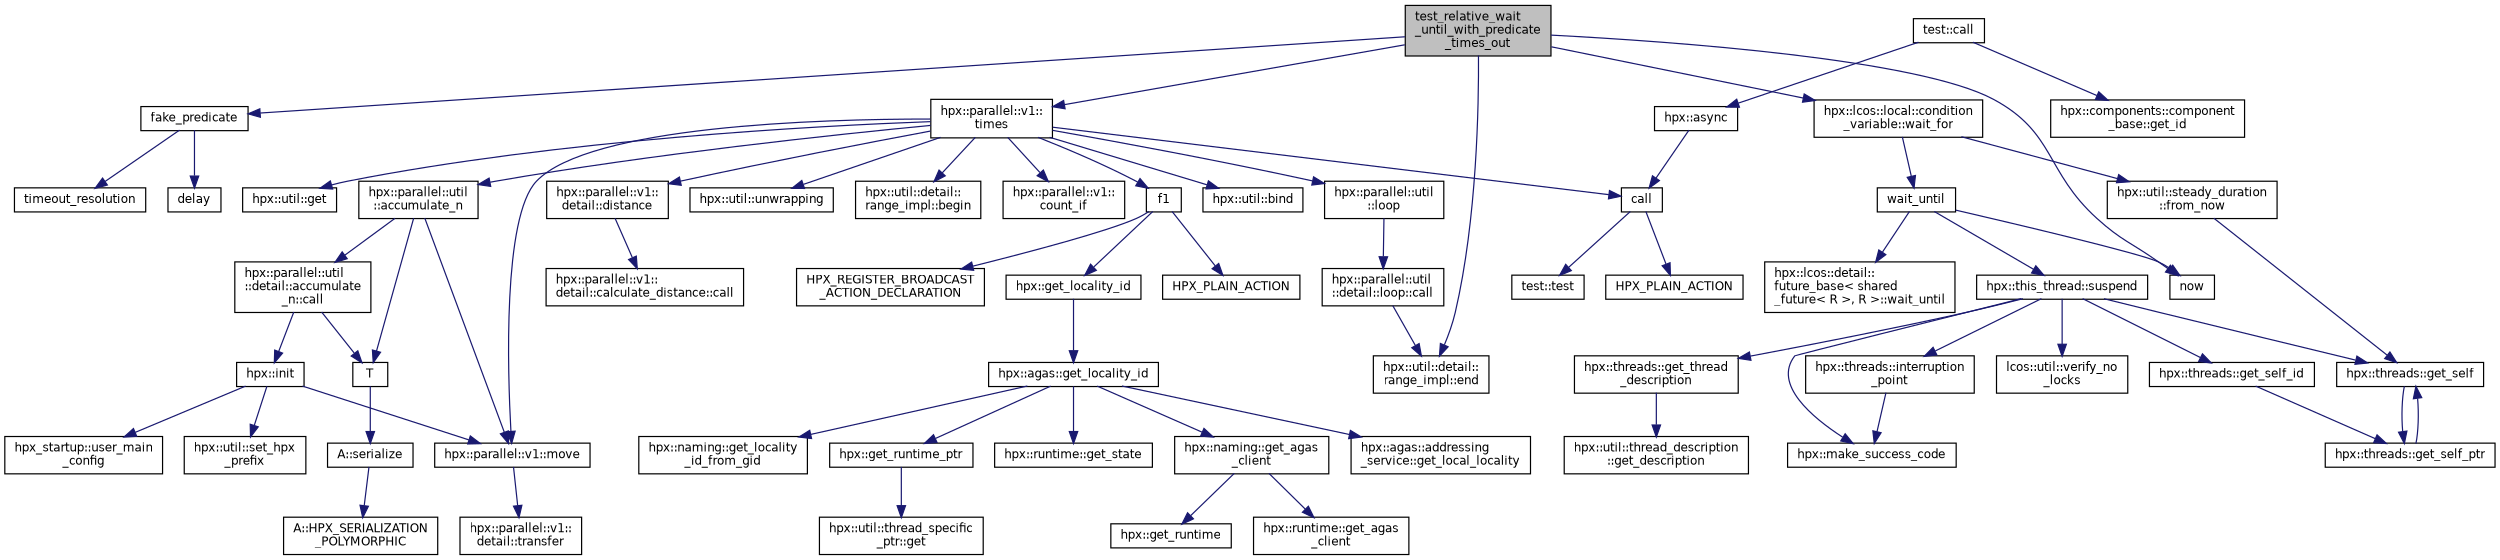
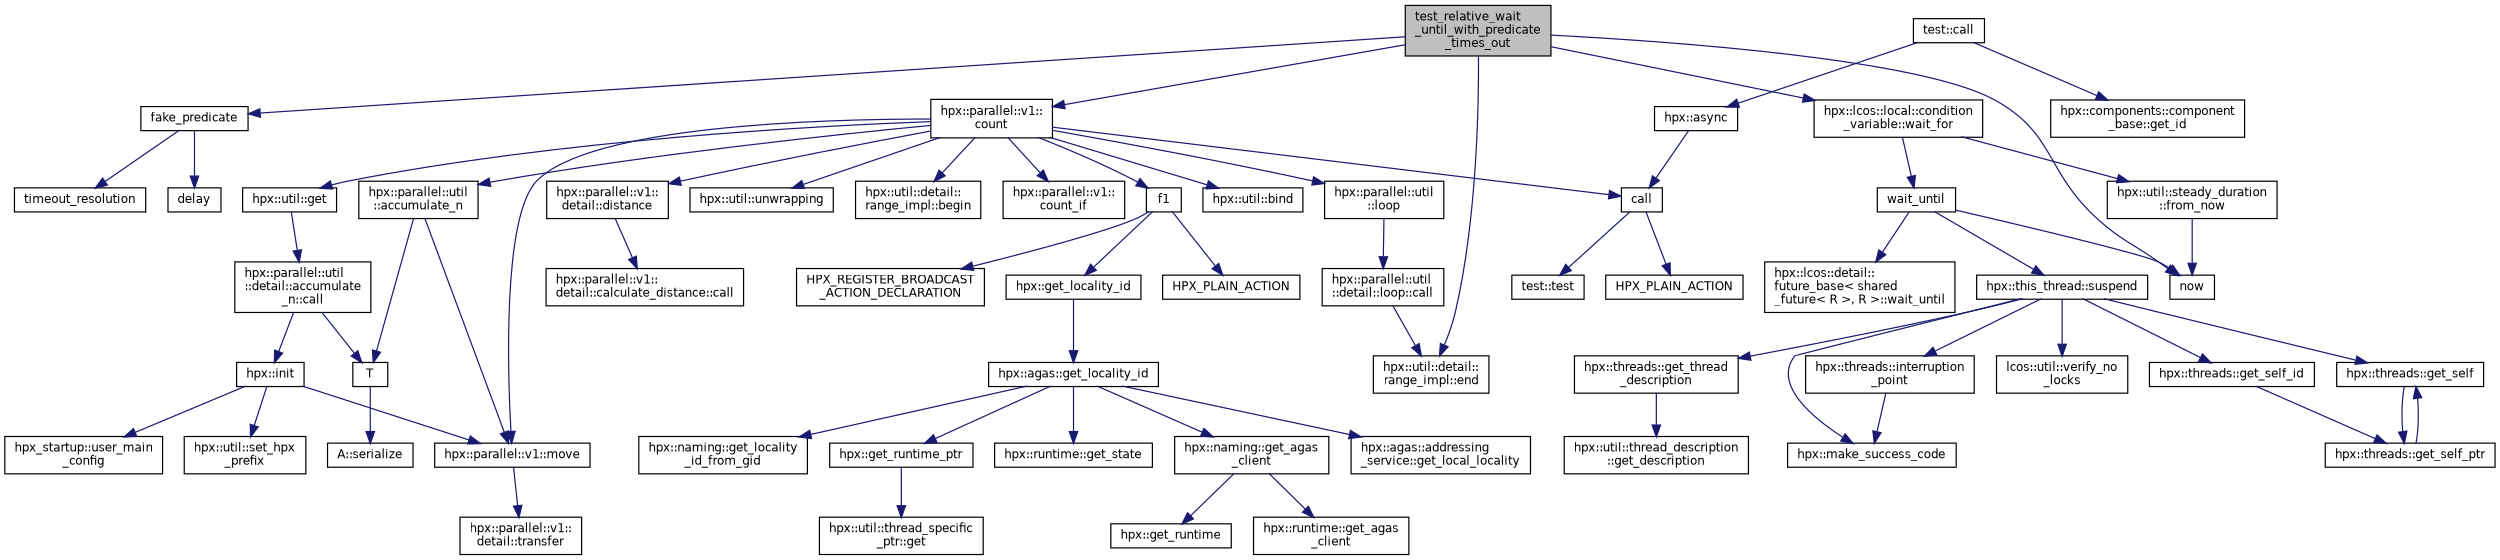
(992, 119) -> (992, 119)
(370, 237) -> (294, 231)
(2300, 287) -> (2192, 241)
(361, 536) -> none
